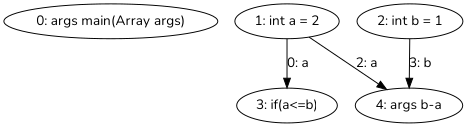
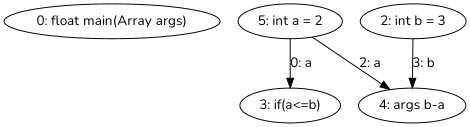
(111, 21) -> (112, 21)
(287, 21) -> (290, 21)
(410, 21) -> (413, 21)
